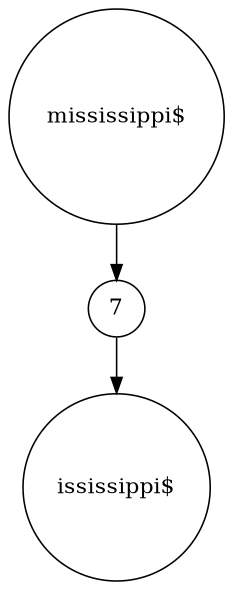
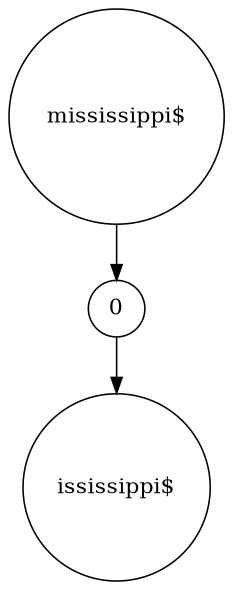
(117, 309) -> (117, 309)
